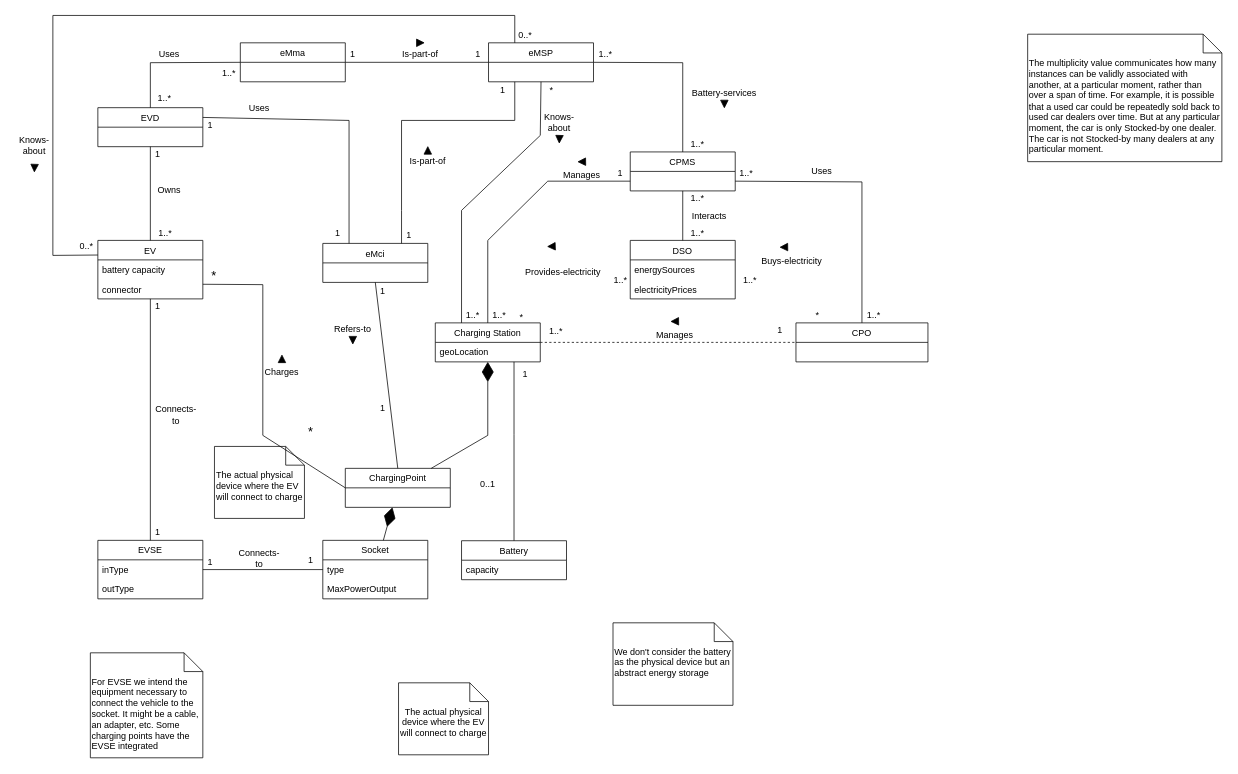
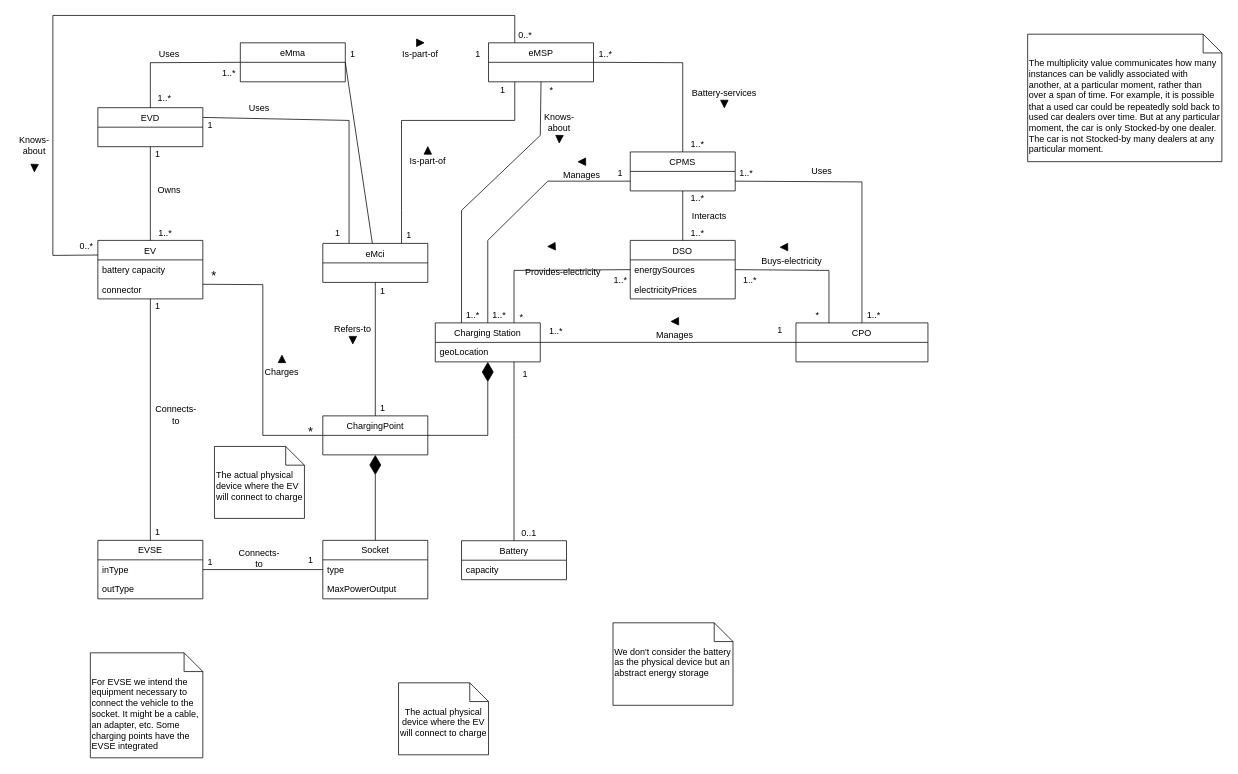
(416, 62) -> (359, 152)
none -> (548, 270)
none -> (807, 270)
(668, 342) -> (668, 342)
(488, 485) -> (529, 533)
(398, 488) -> (375, 435)
